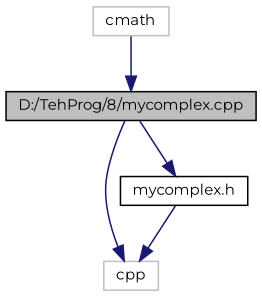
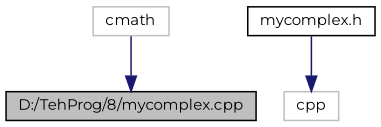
(154, 142) -> none
(106, 183) -> none
